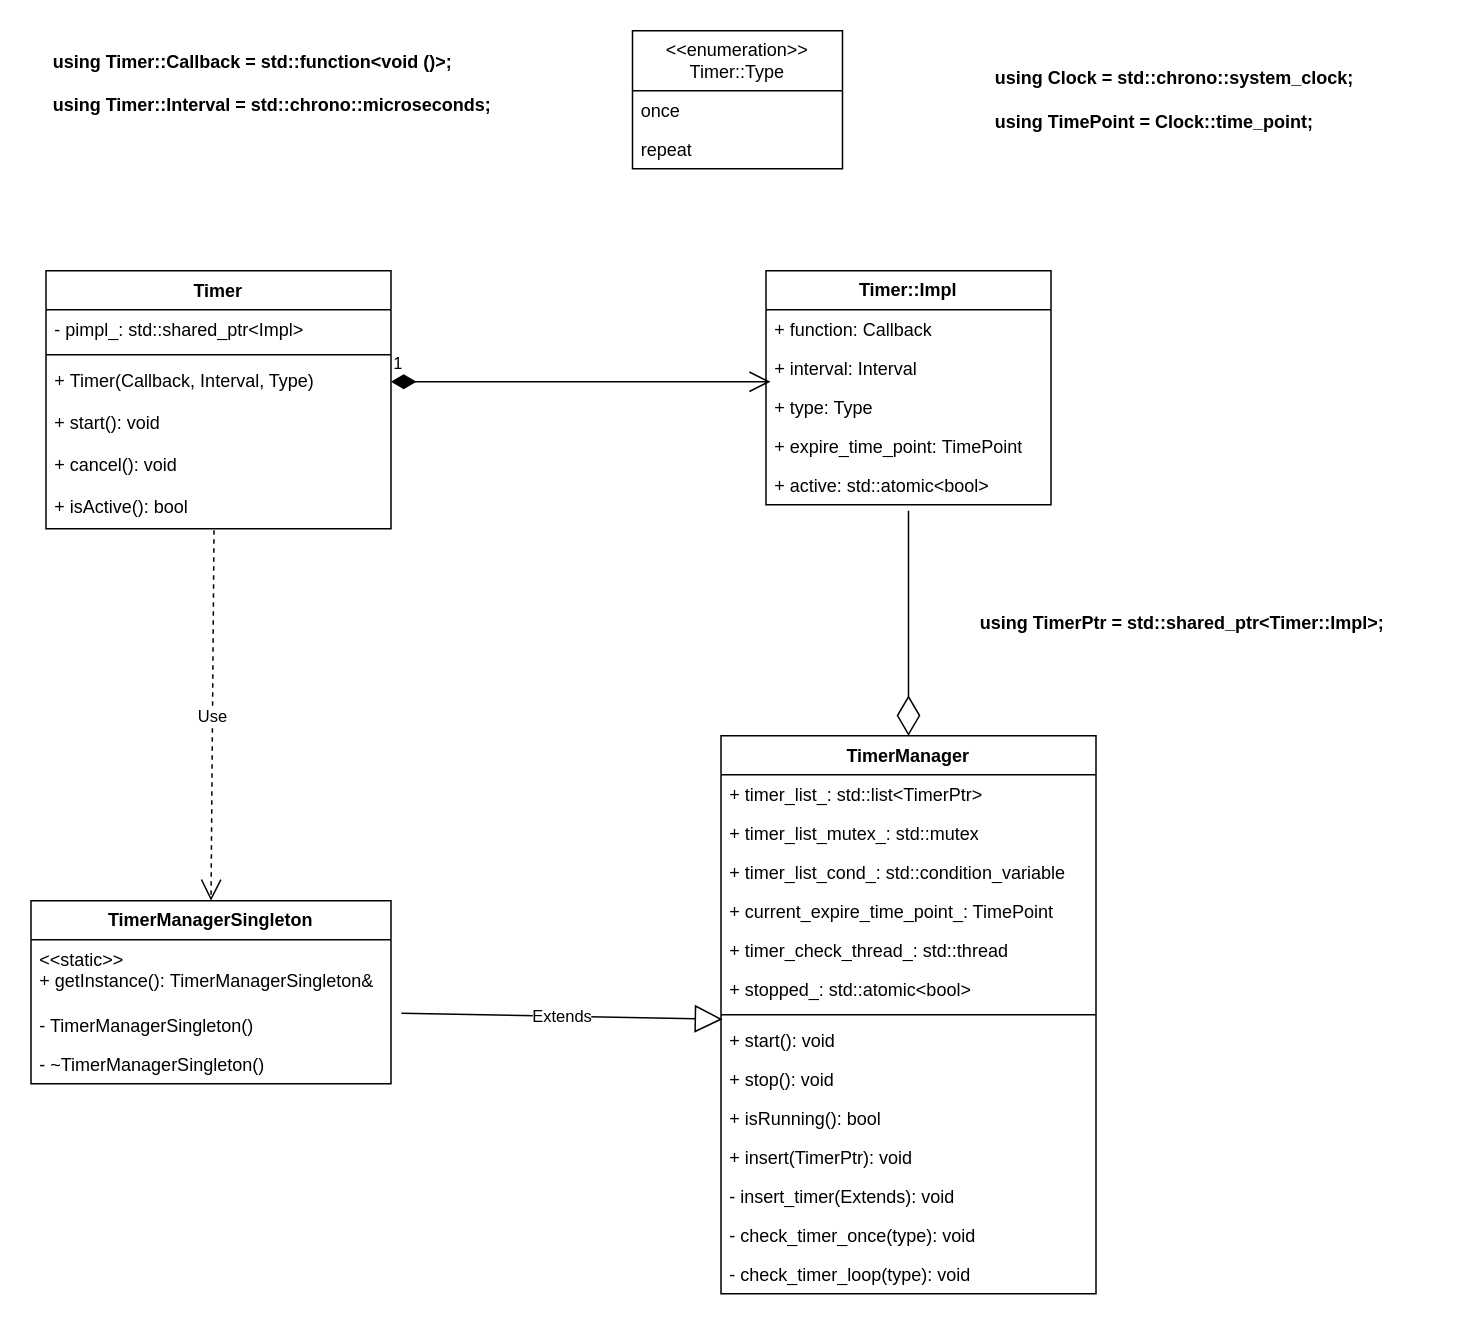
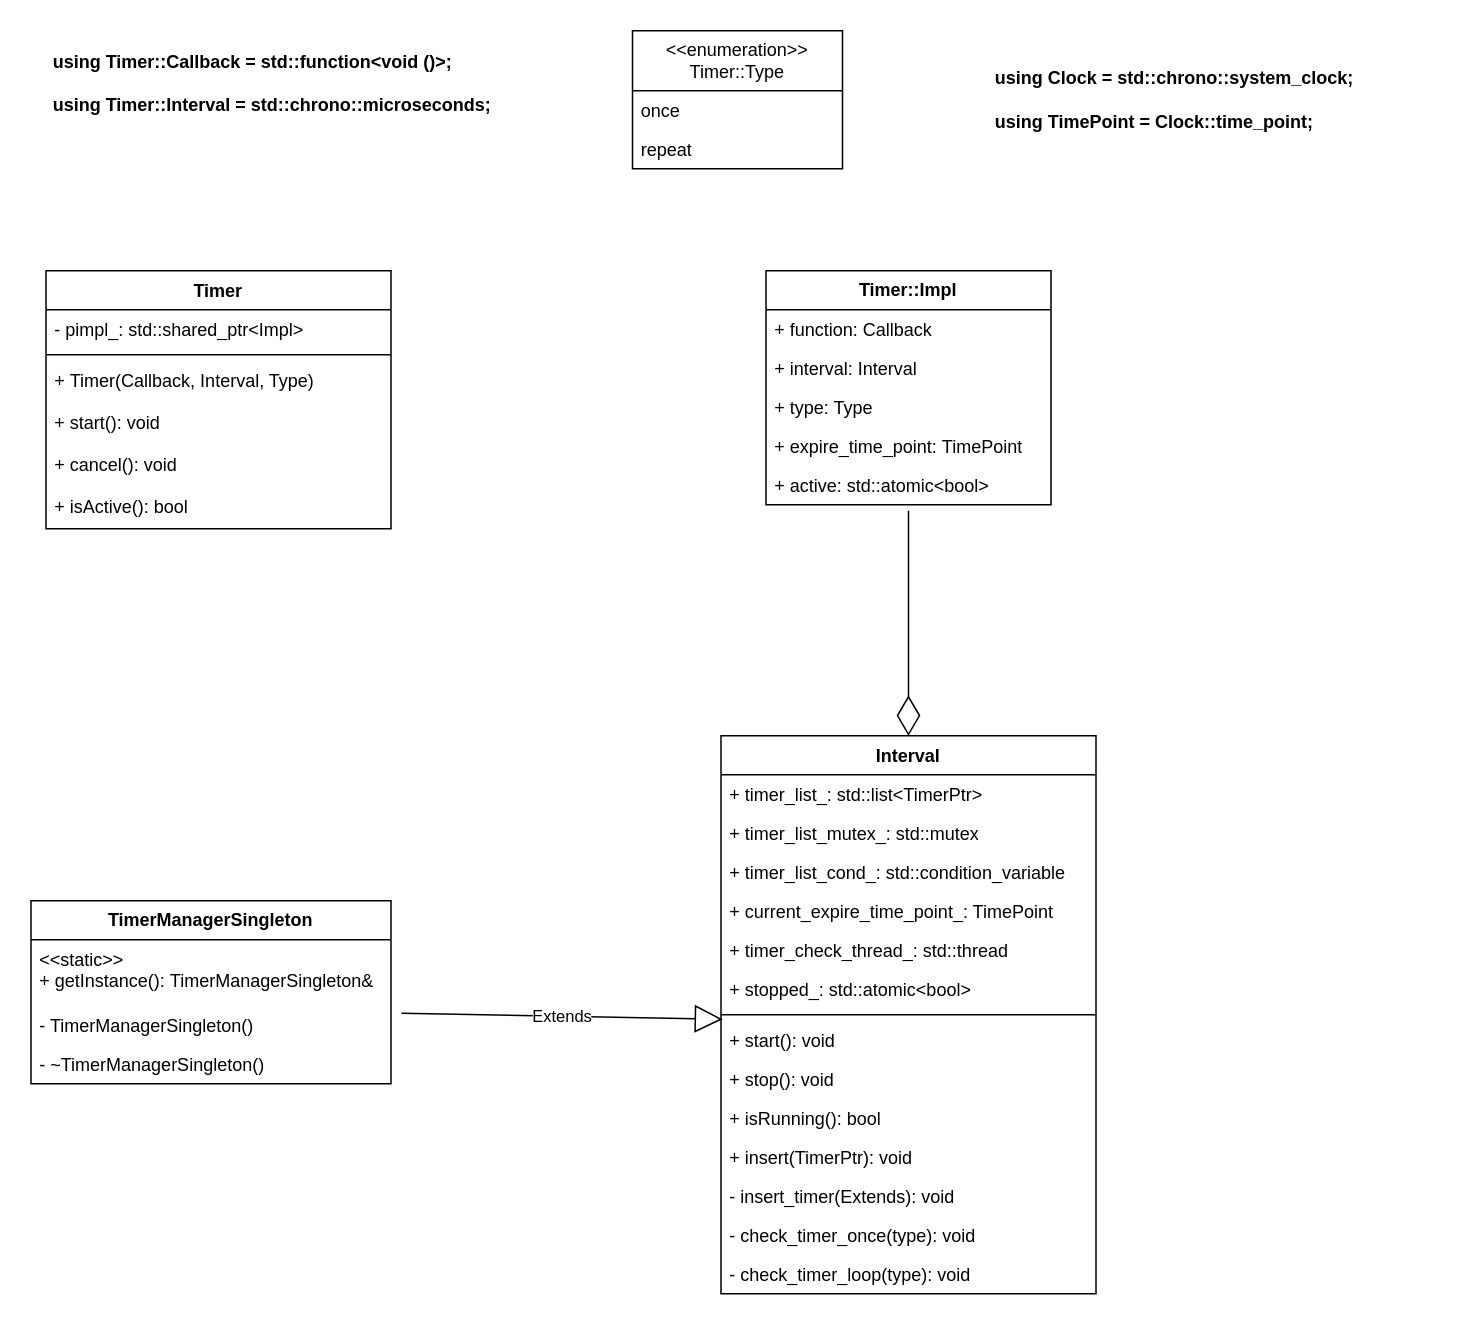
(591, 382) -> none
(1210, 623) -> none
(212, 714) -> none
(908, 757) -> (908, 757)
